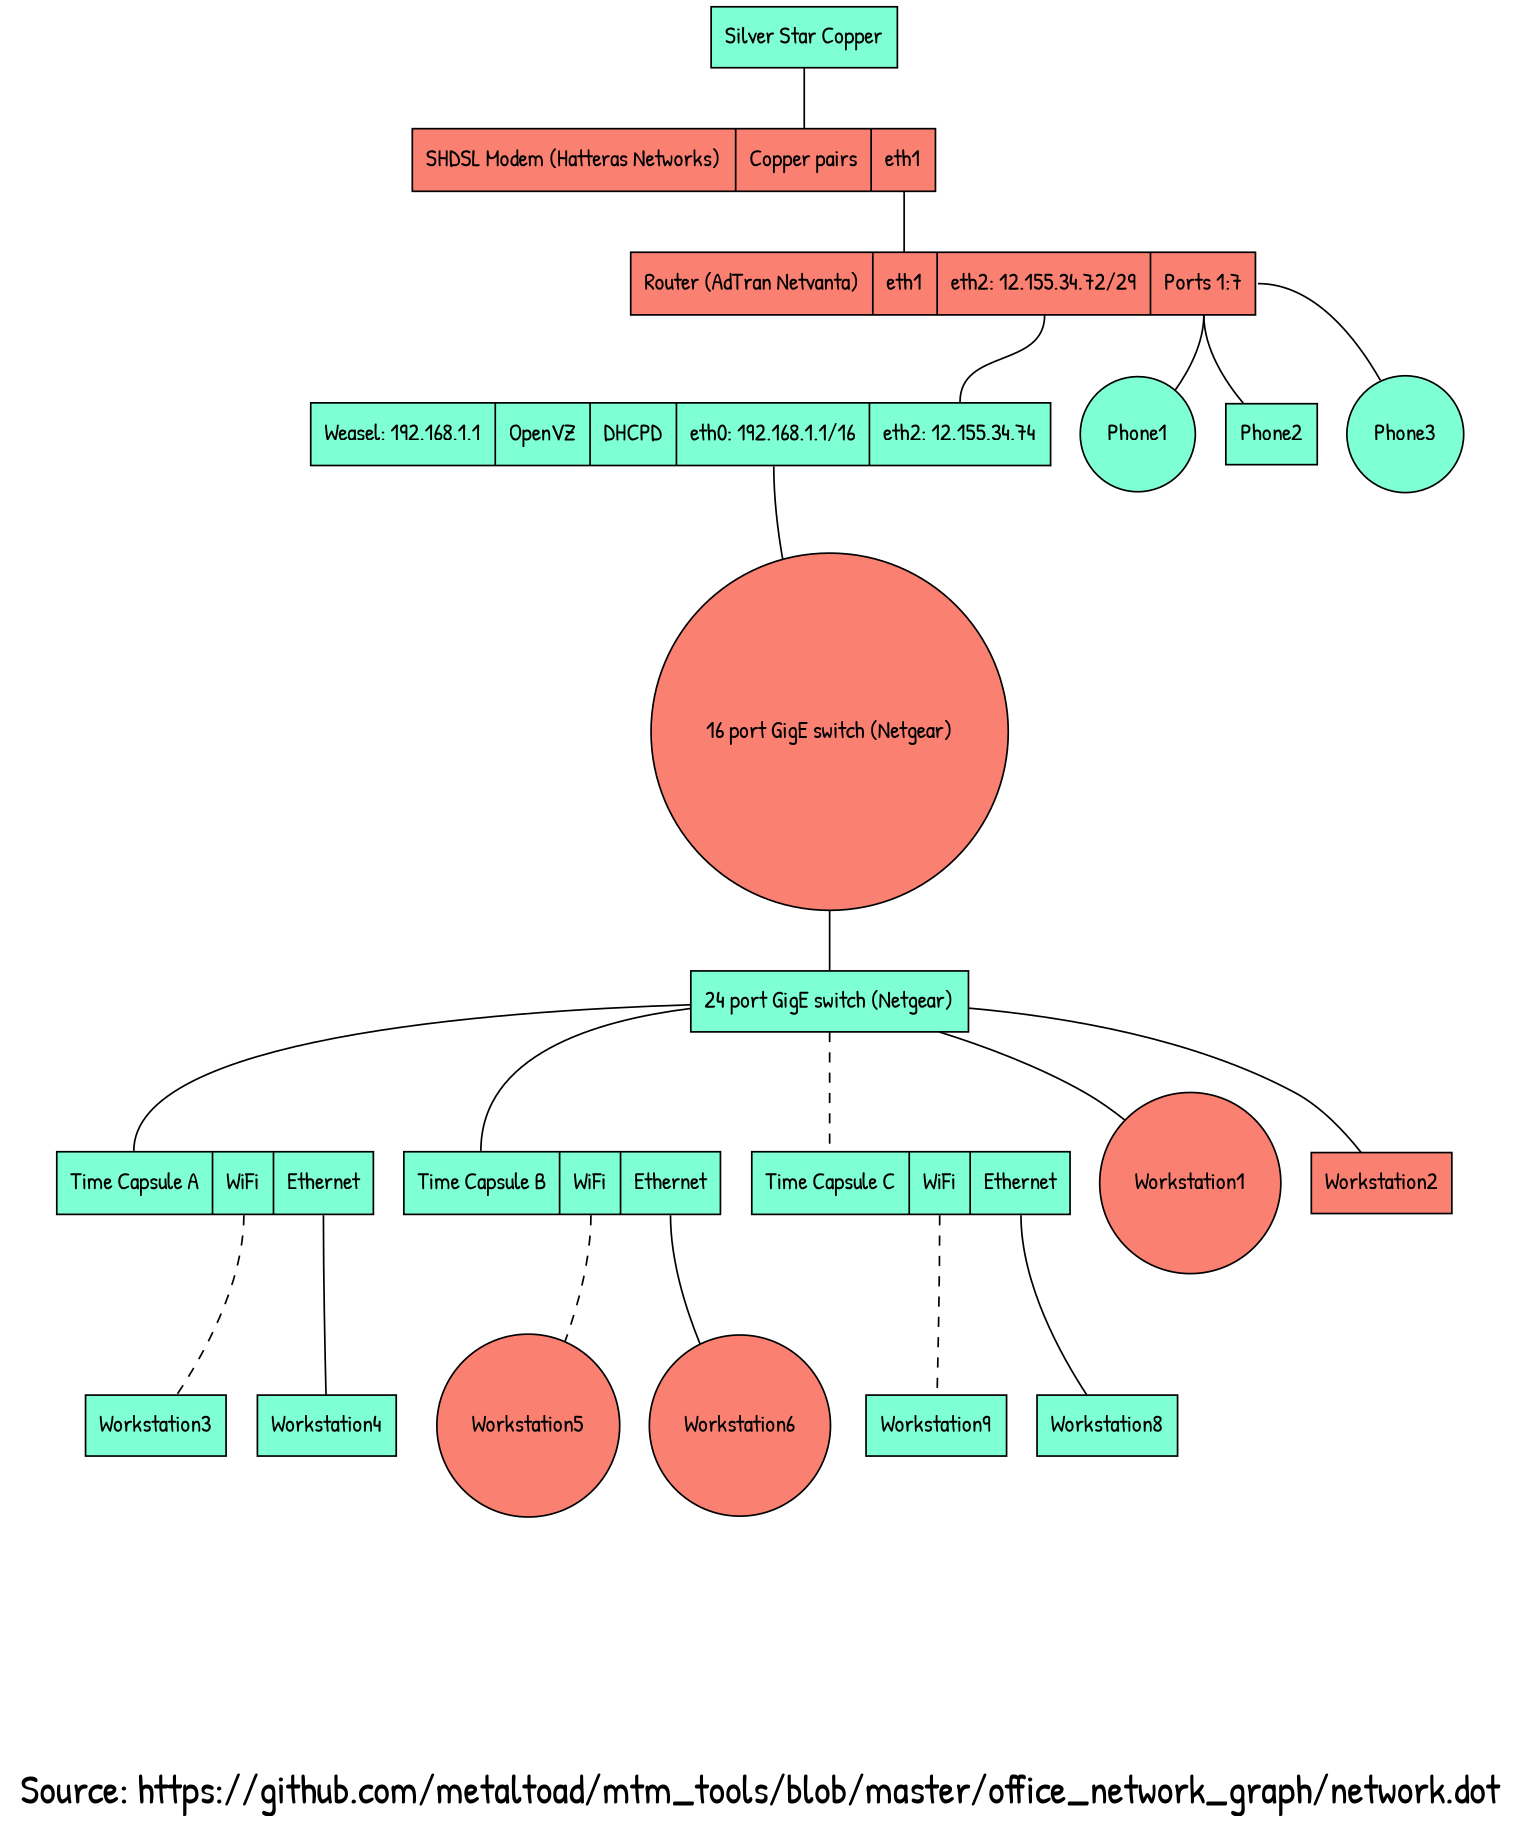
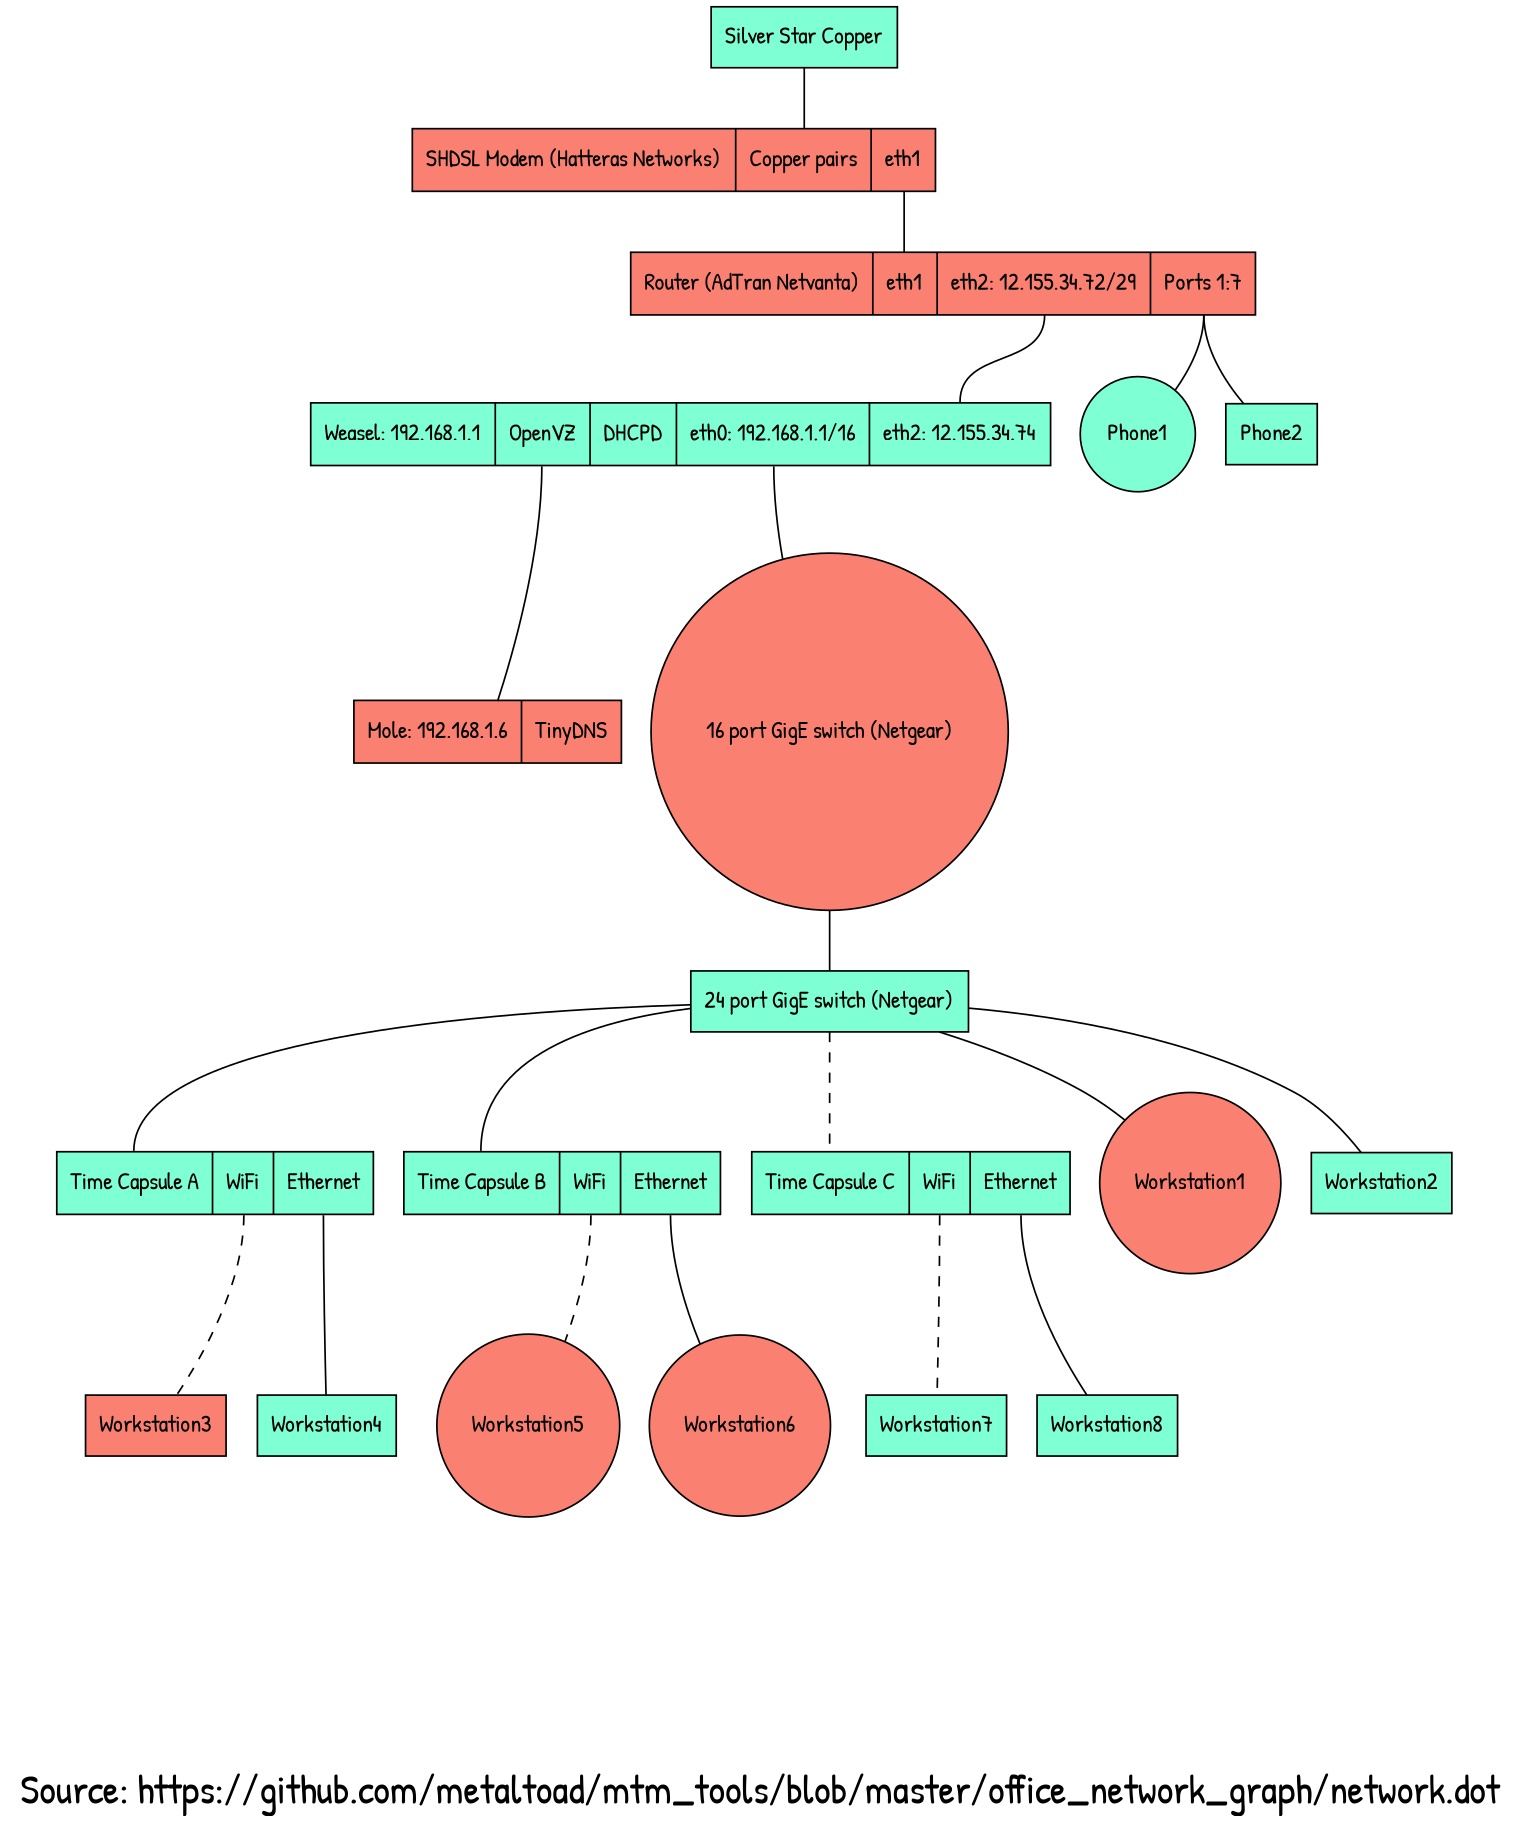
(1405, 434) -> none
none -> (488, 732)
(1382, 1183) -> (1382, 1183)
(156, 1426) -> (156, 1426)
(936, 1426) -> (936, 1426)
